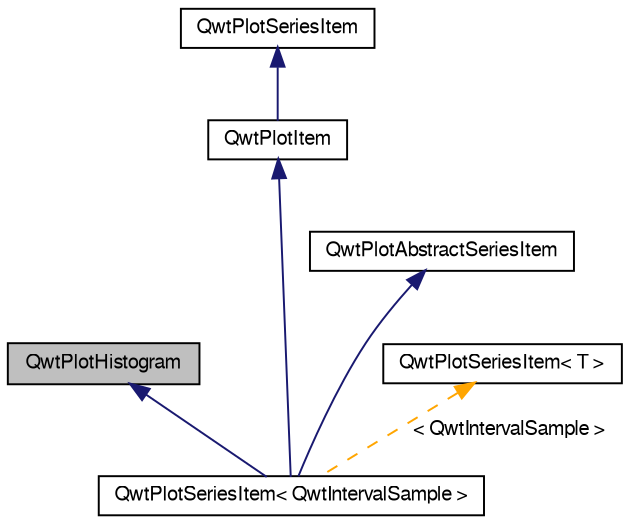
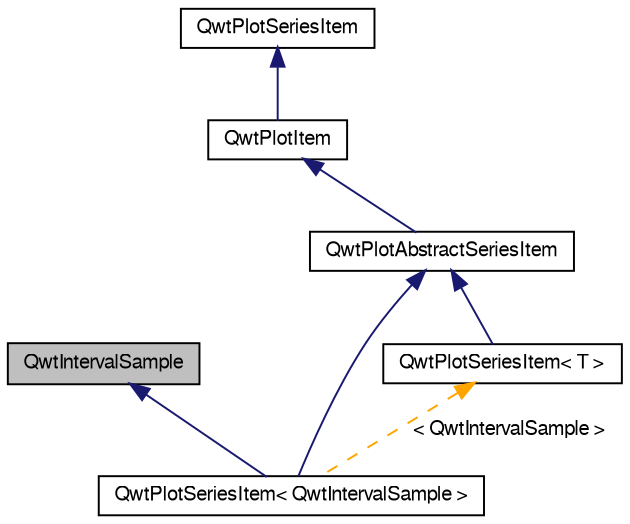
none -> (477, 316)
(285, 328) -> (368, 201)
(104, 364) -> (104, 364)
